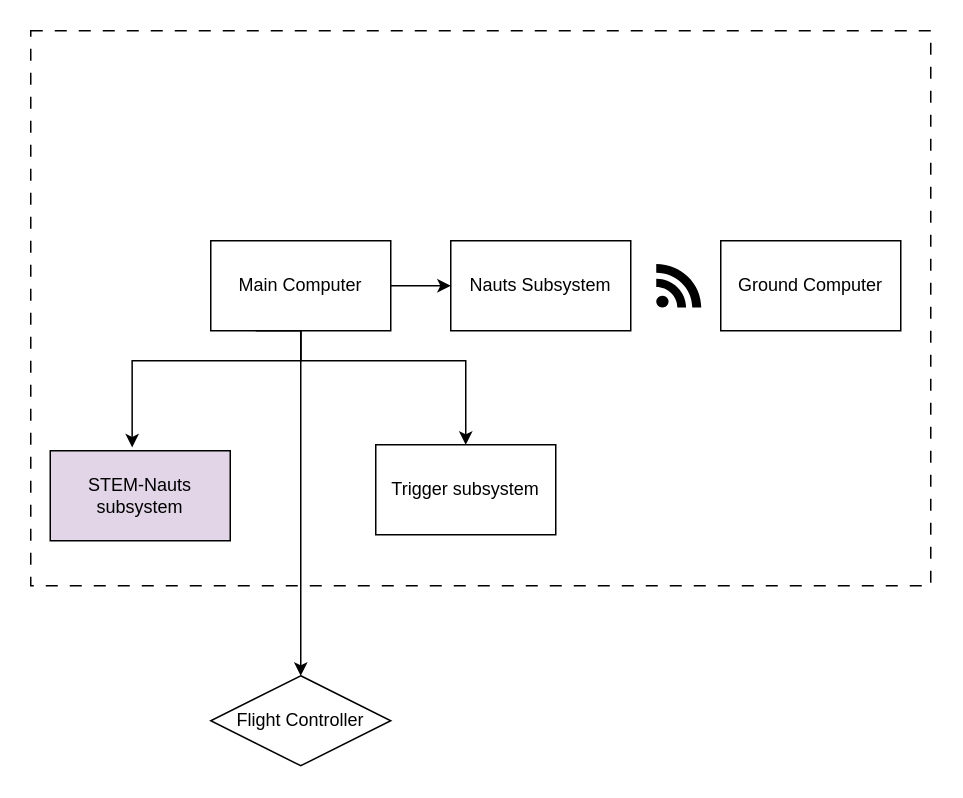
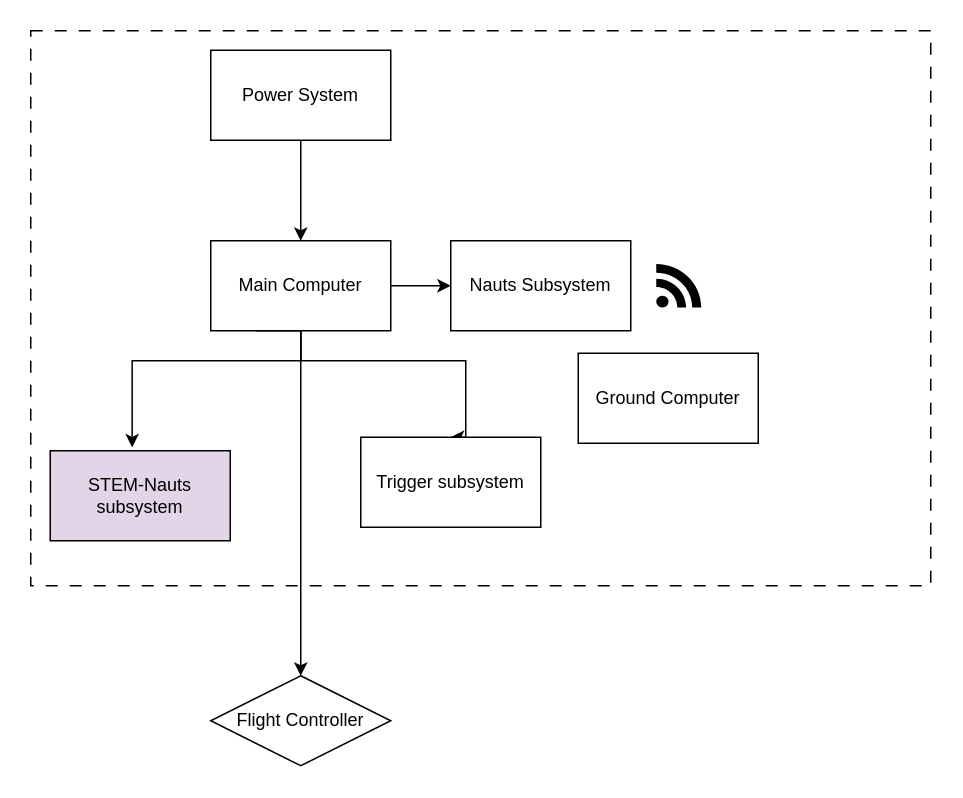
none -> (301, 95)
none -> (301, 186)
(811, 286) -> (668, 398)
(466, 490) -> (451, 482)
